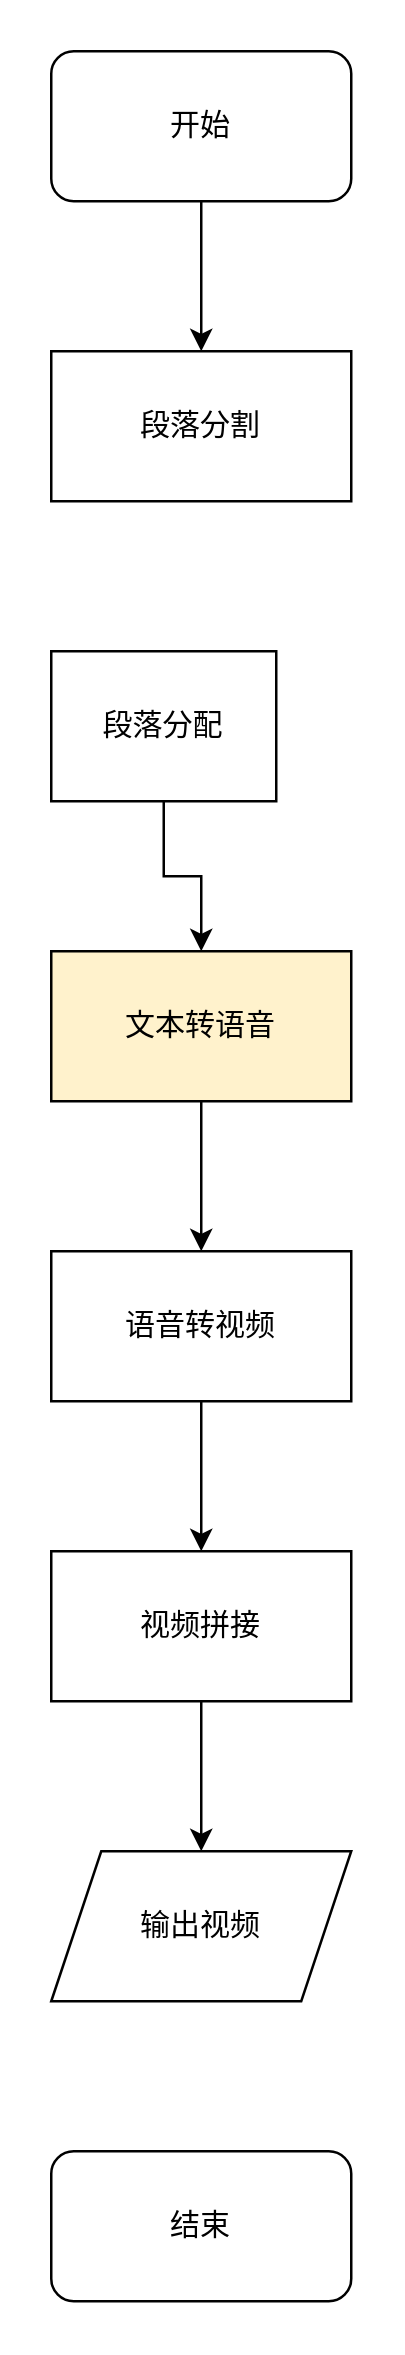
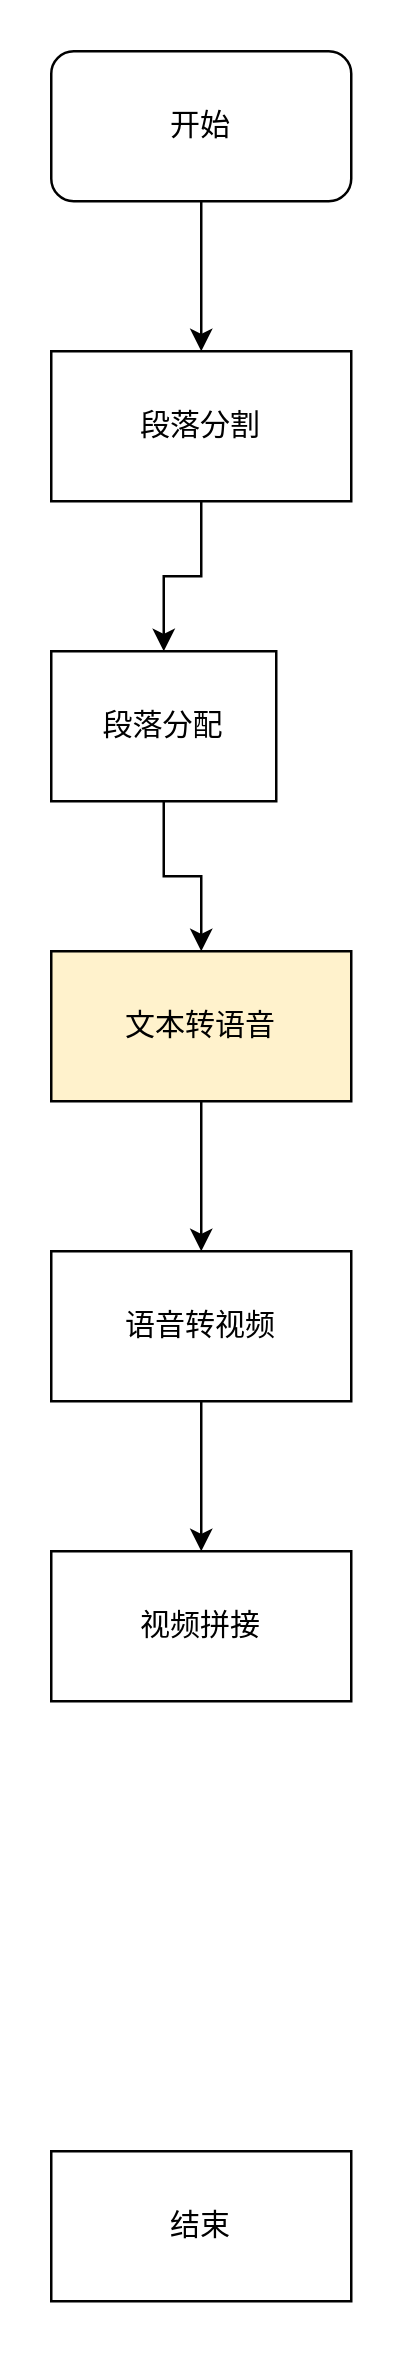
none -> (191, 576)
(201, 1768) -> none
(201, 1926) -> none
(201, 2226) -> (201, 2226)
